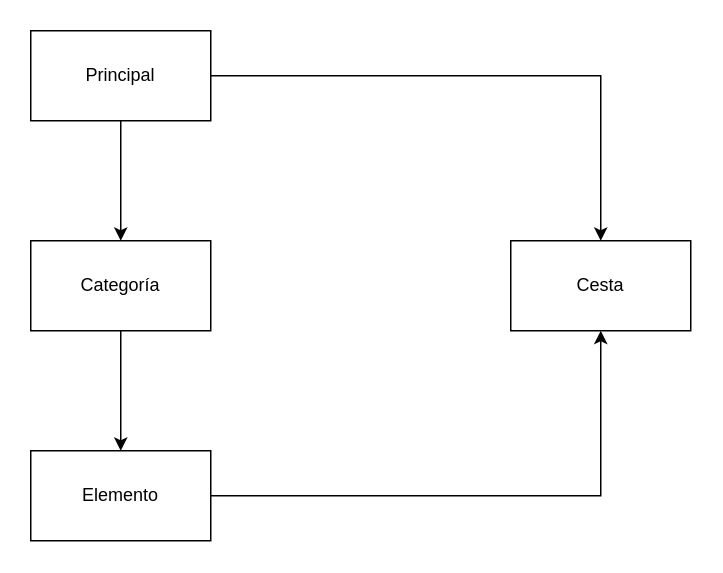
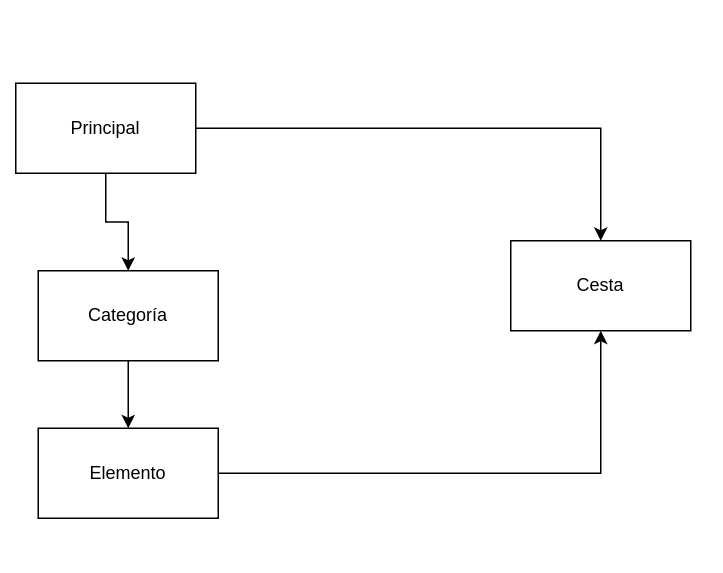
(121, 76) -> (106, 128)
(121, 286) -> (128, 316)
(121, 496) -> (128, 473)
